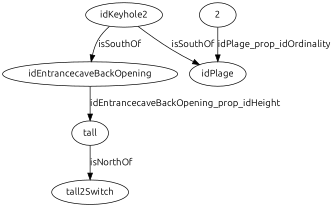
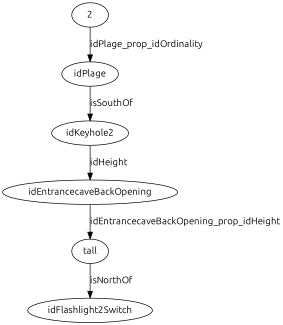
(120, 44) -> (109, 163)
(165, 45) -> (90, 100)
(90, 192) -> (90, 310)
